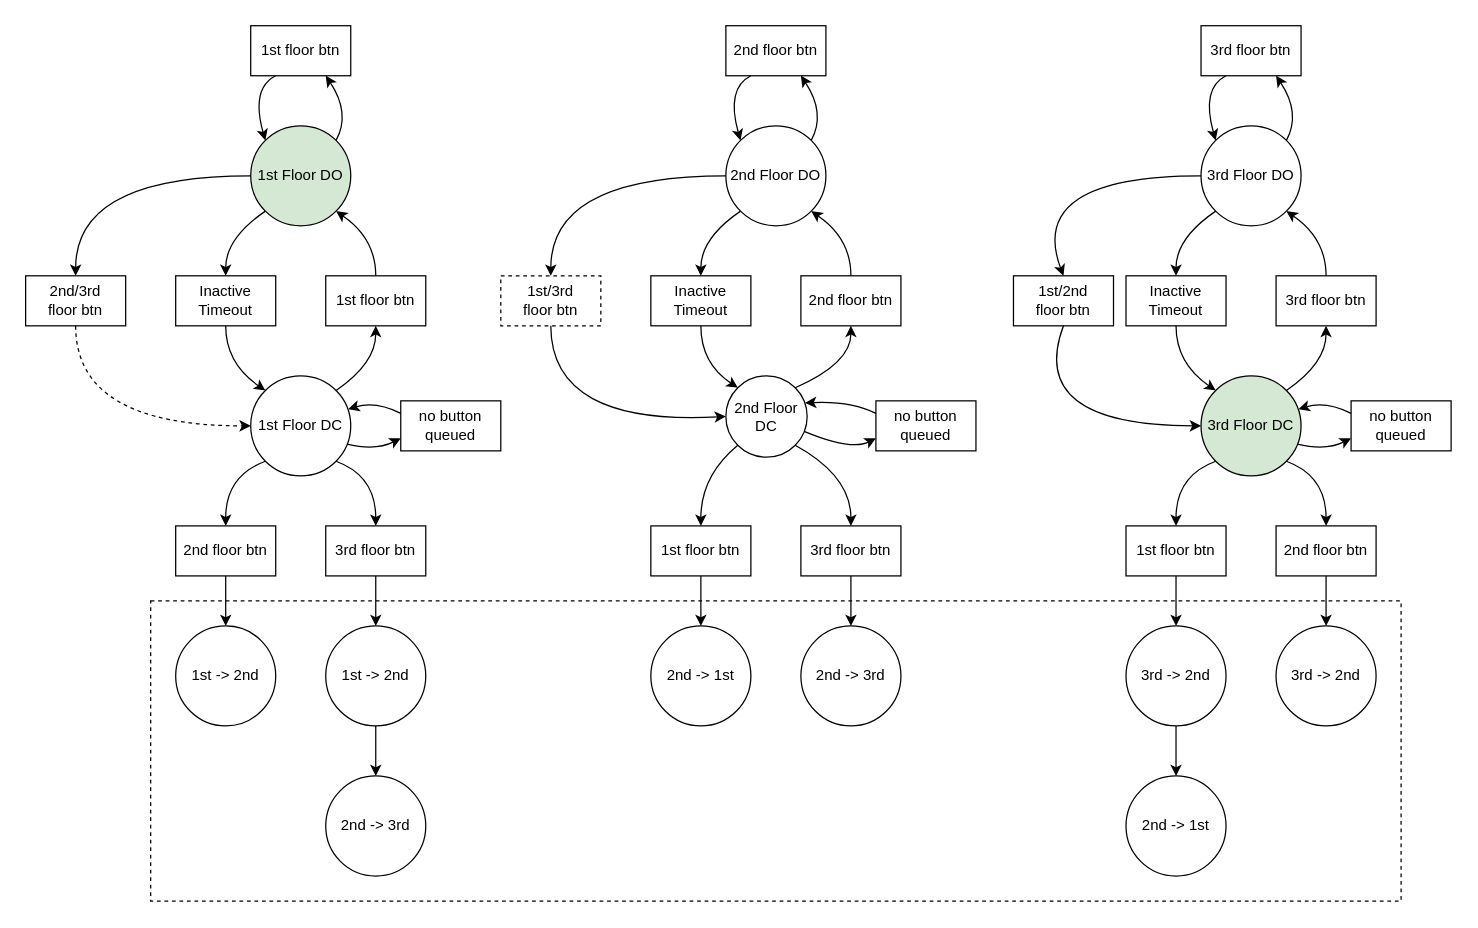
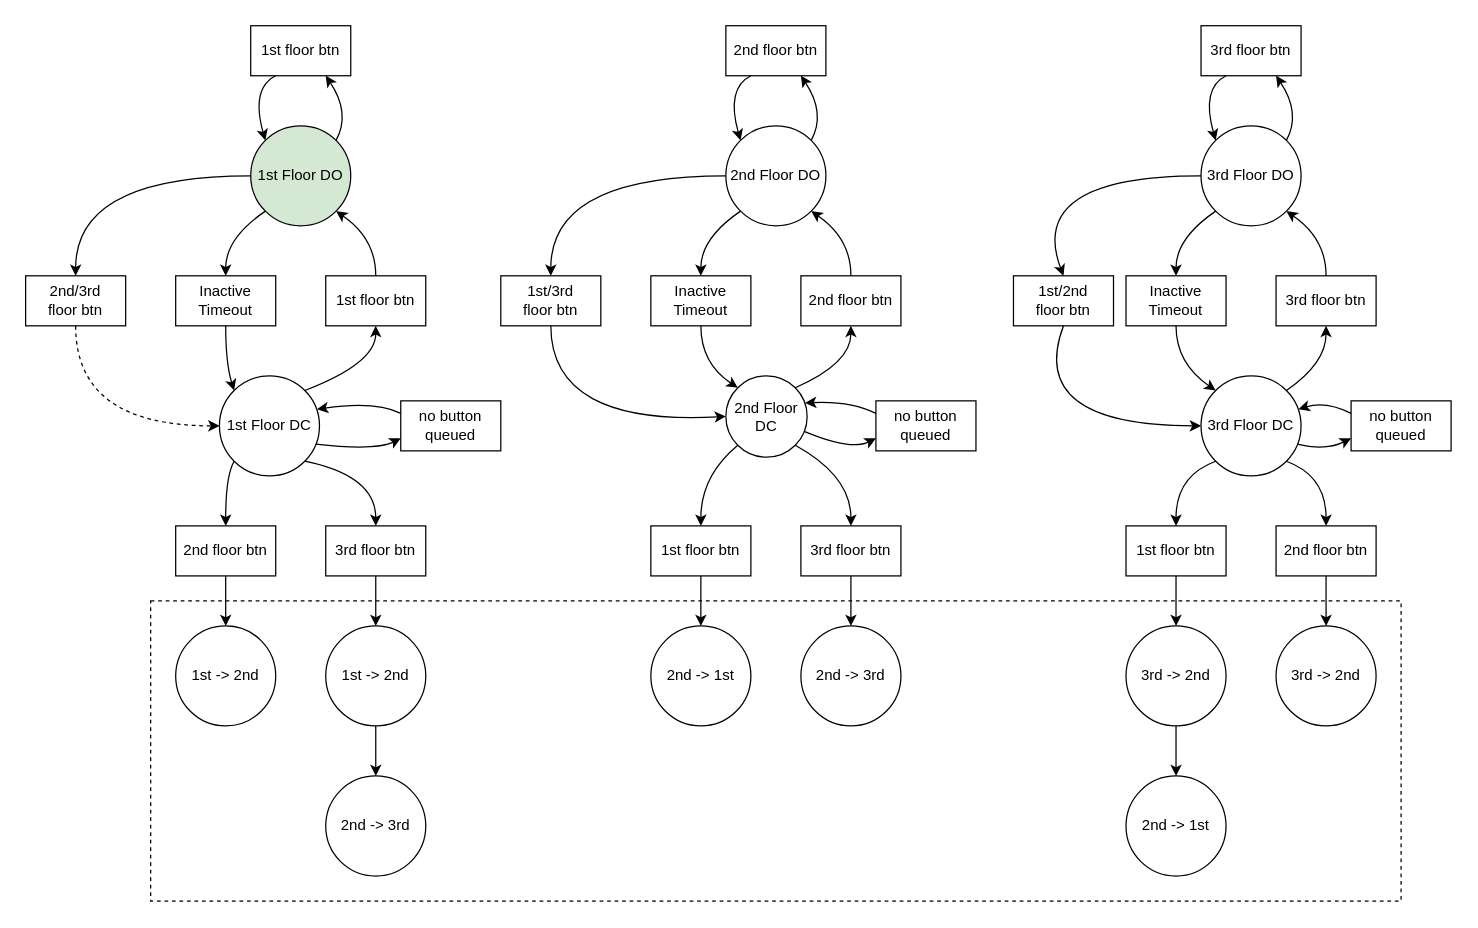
(551, 301) -> (551, 301)
(301, 426) -> (269, 426)
(1251, 426) -> (1251, 426)
